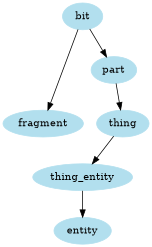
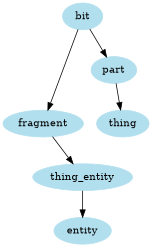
(105, 147) -> (60, 147)
